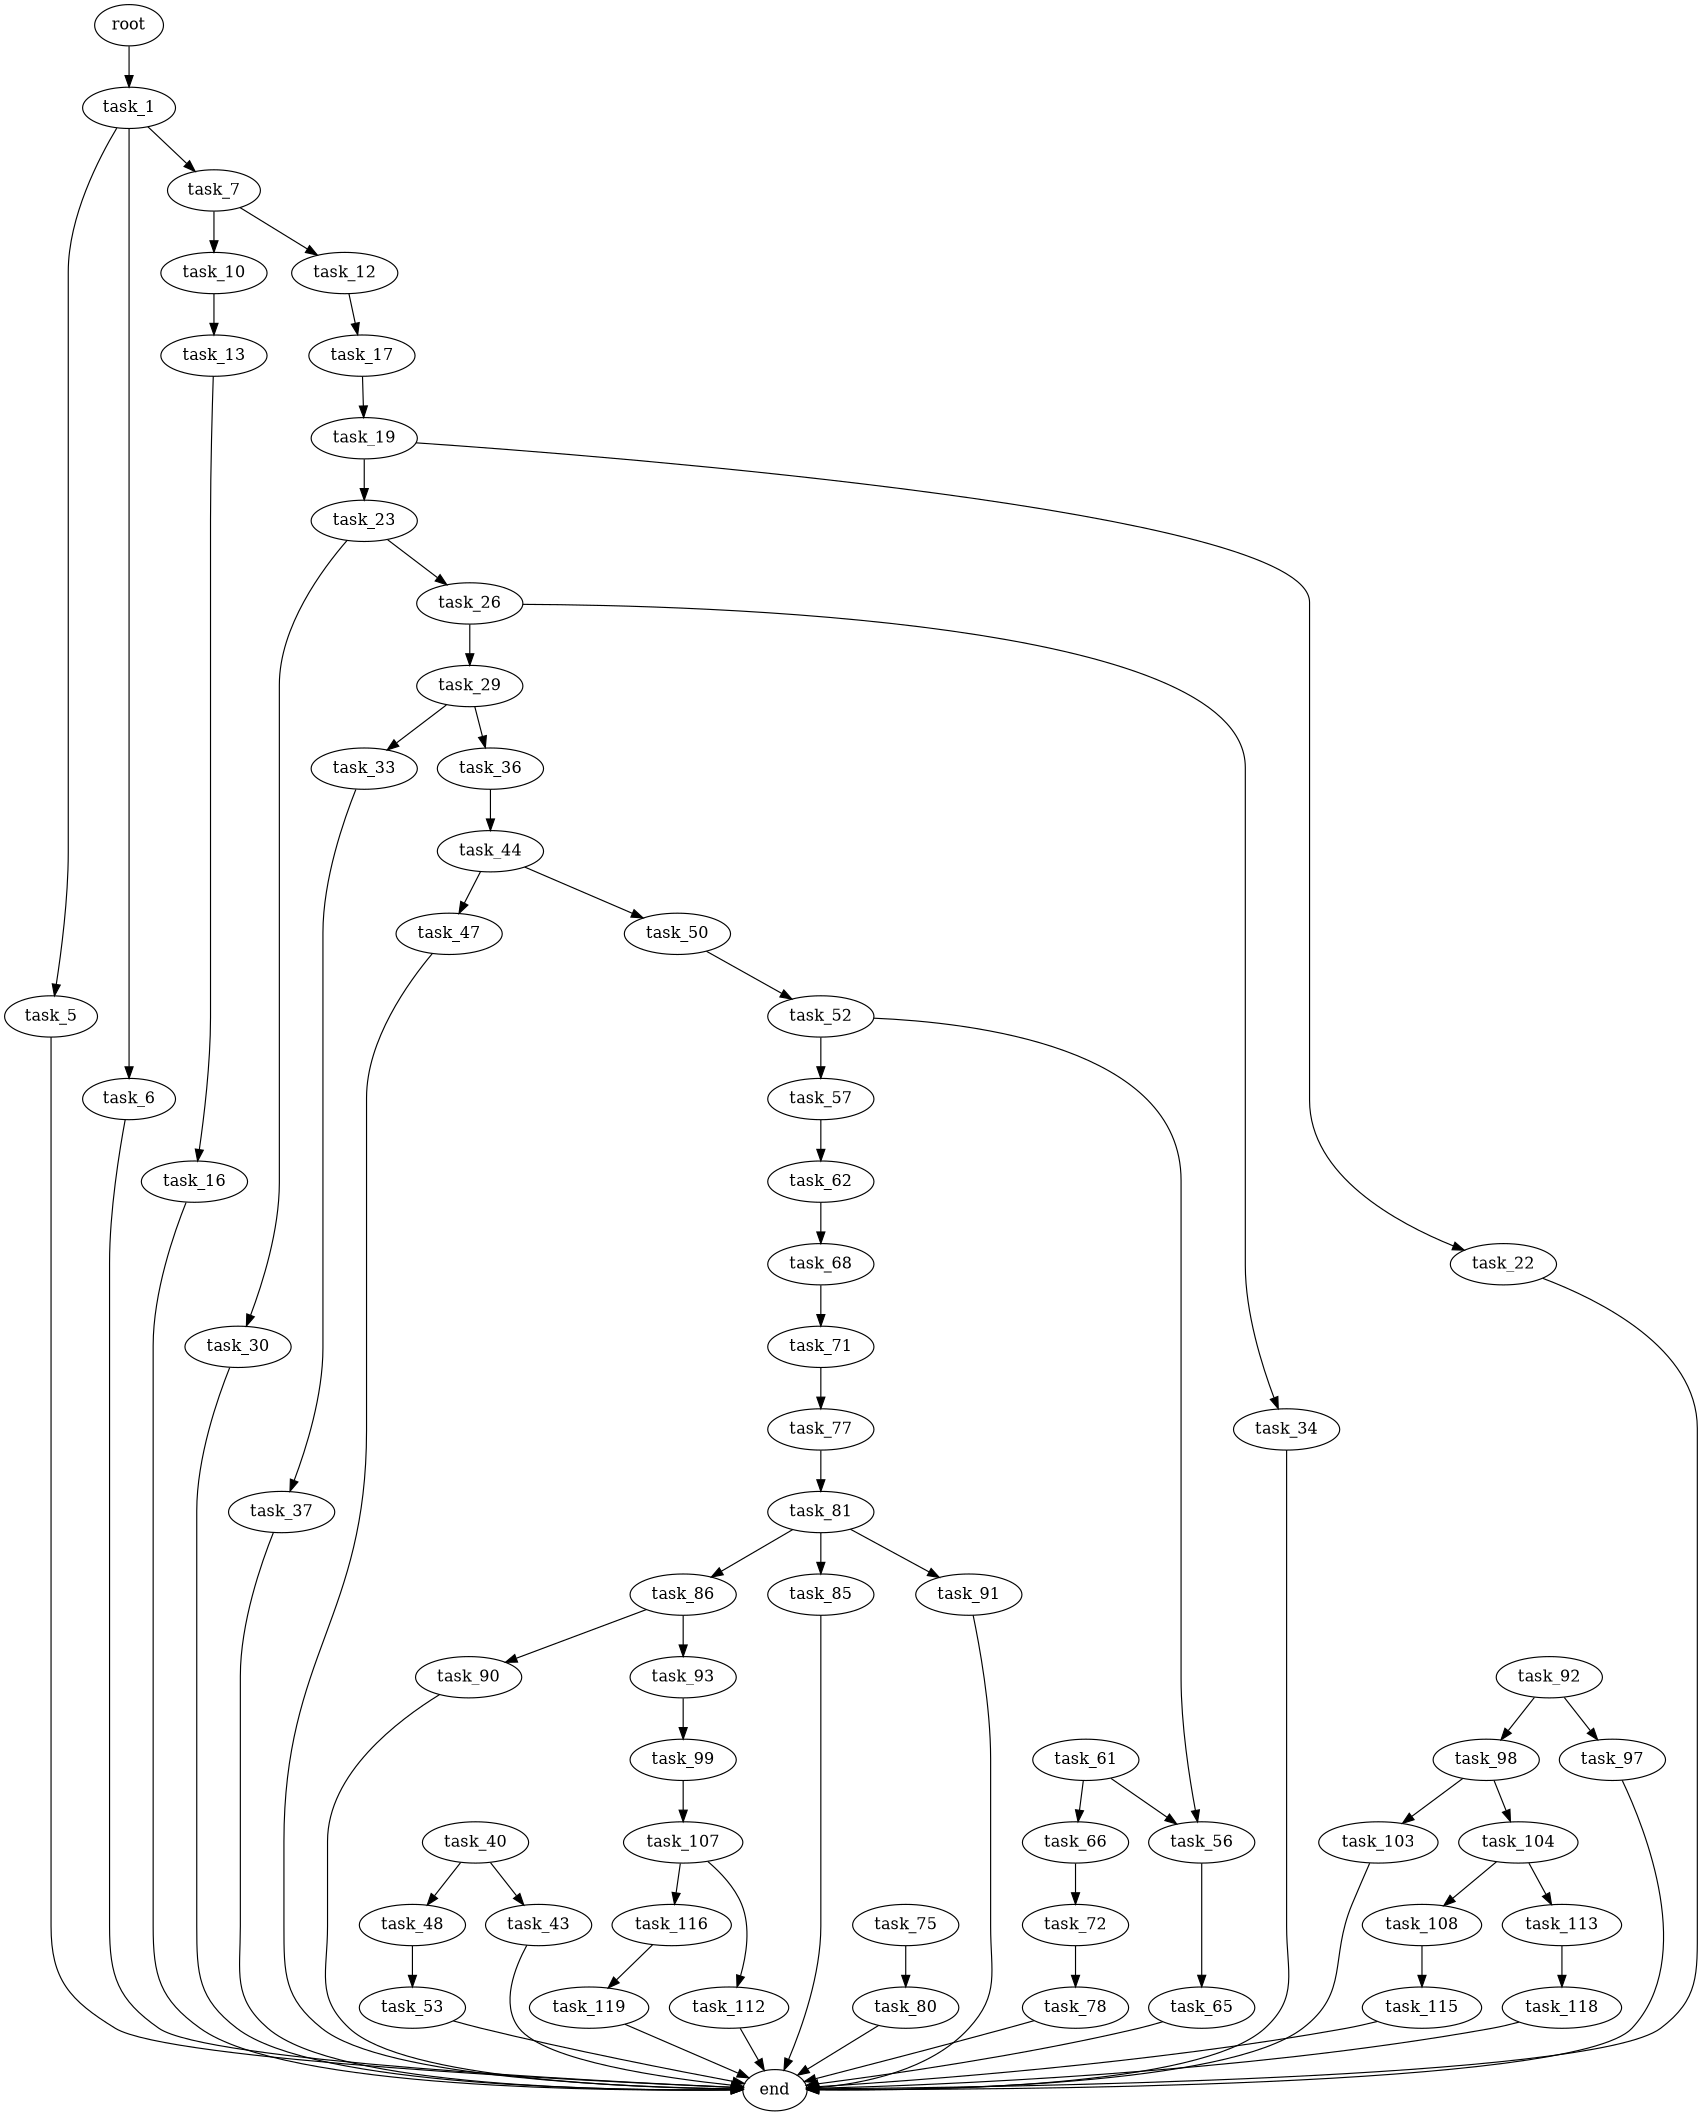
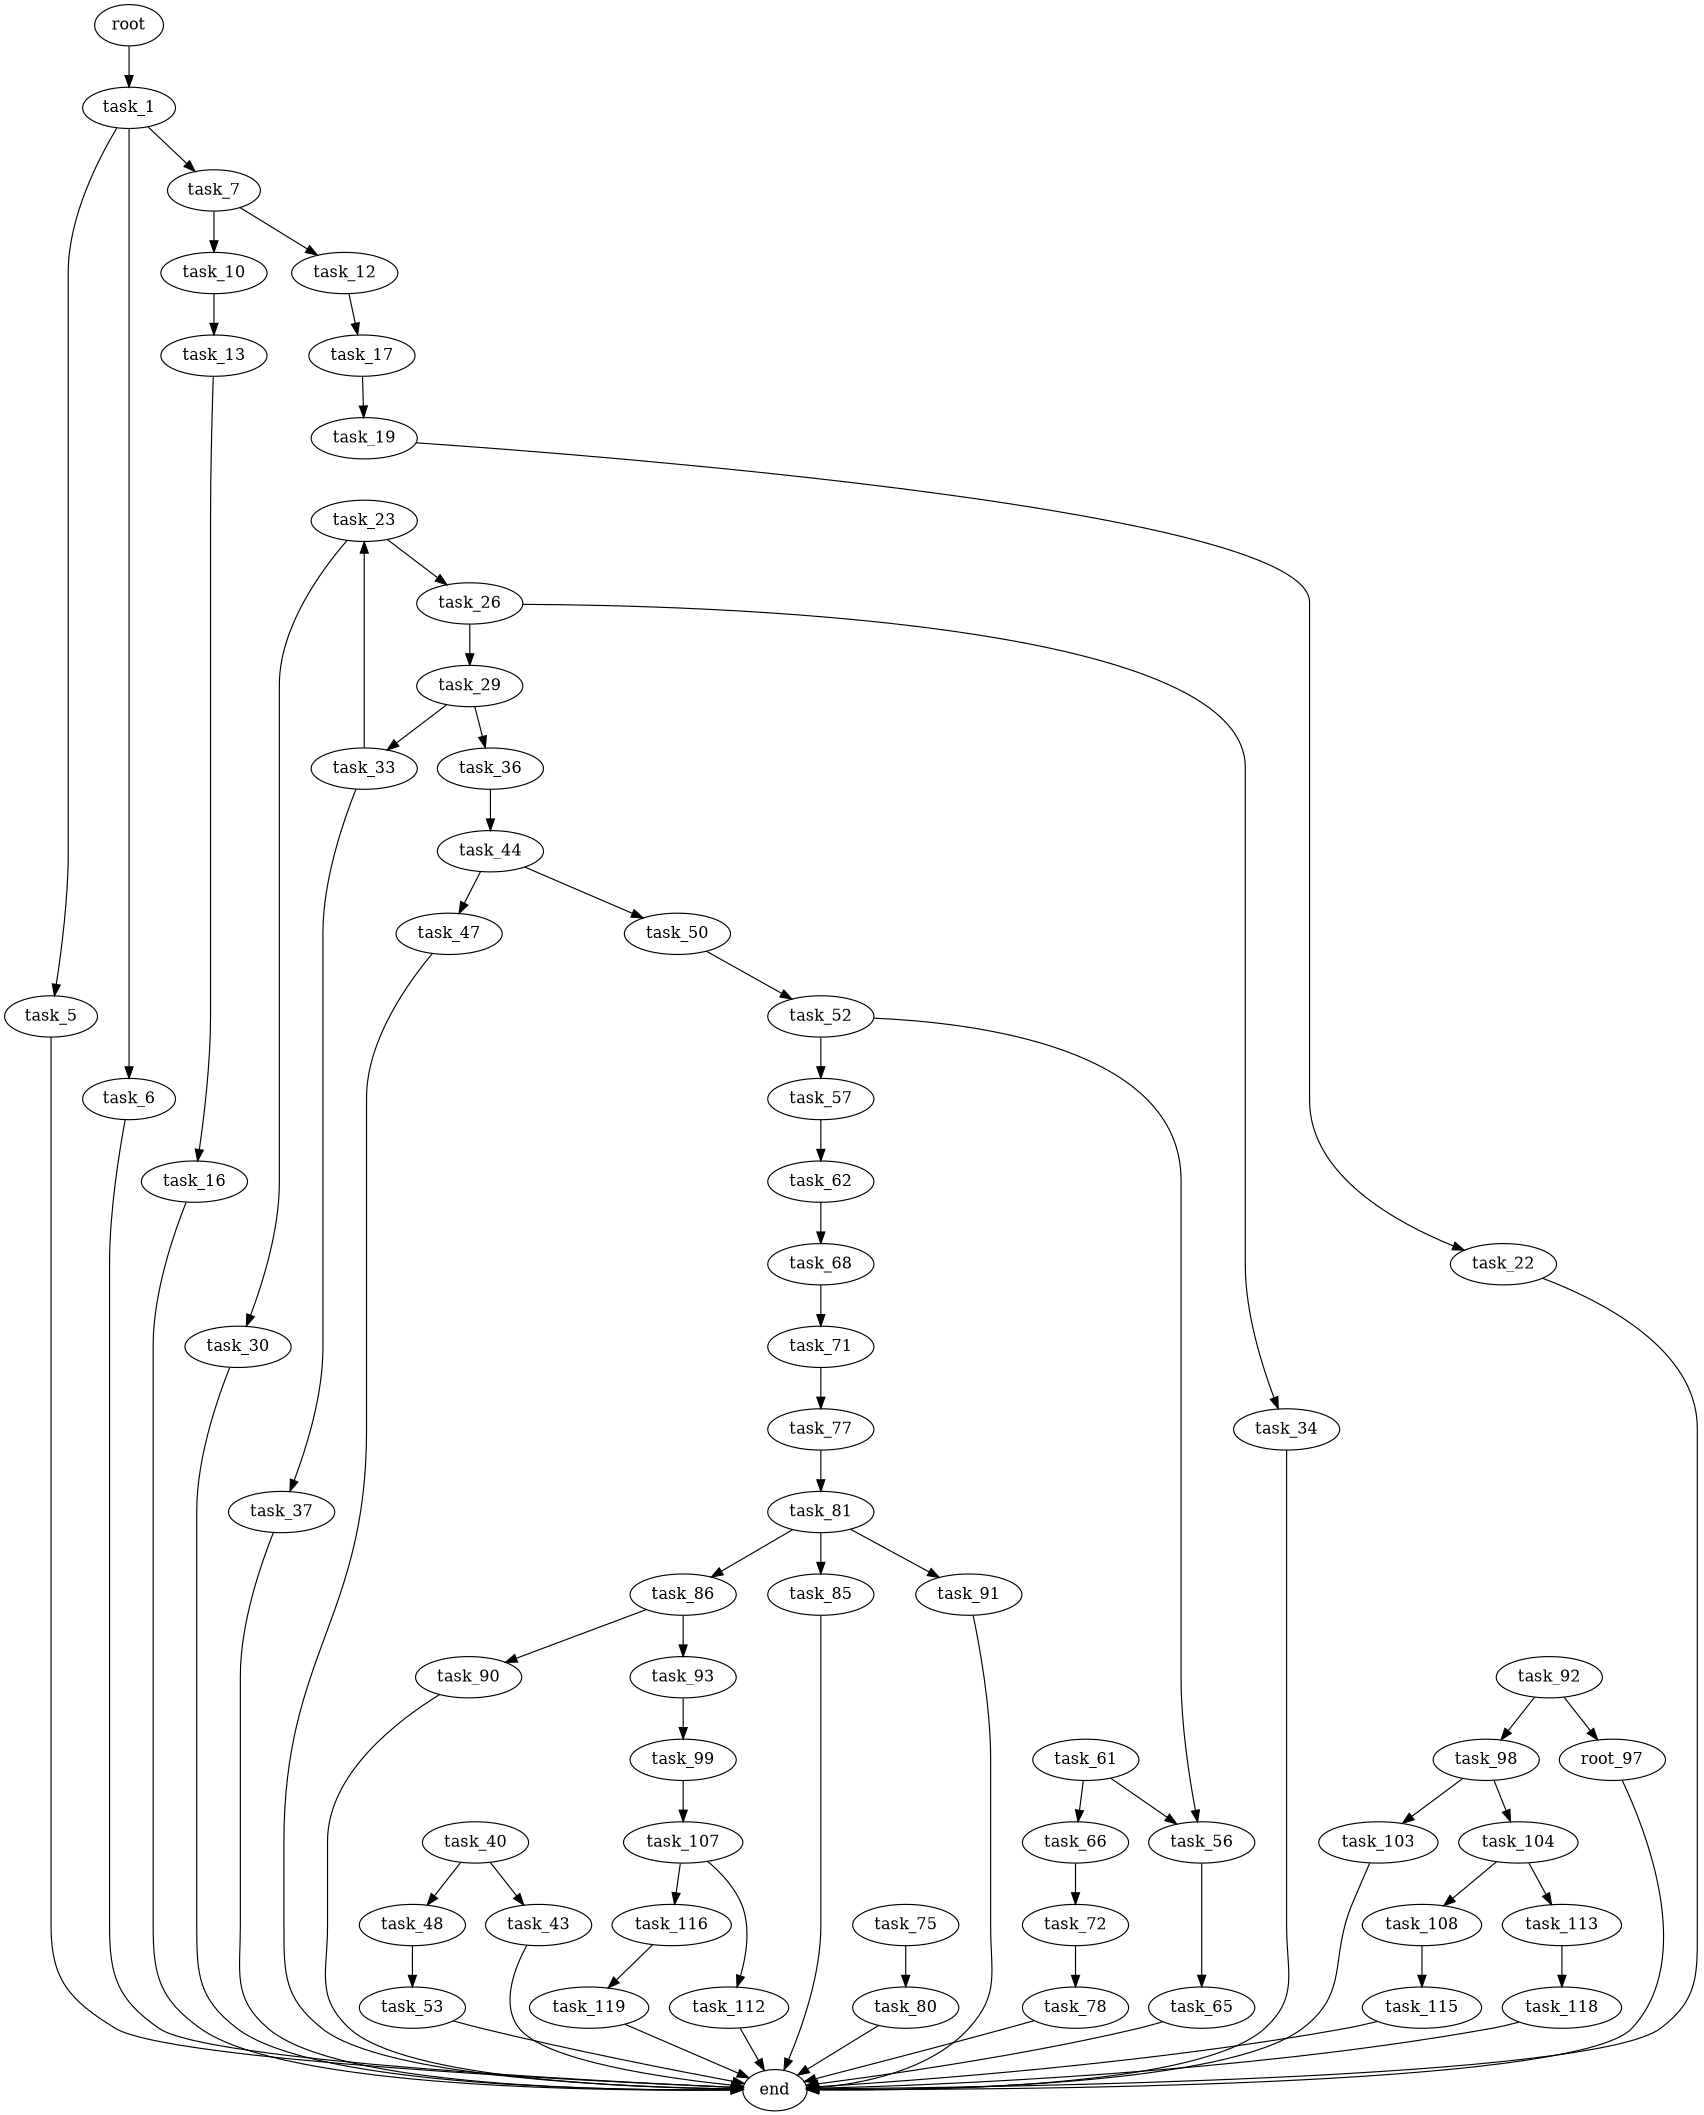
(364, 474) -> (364, 651)
(1612, 1760) -> (1612, 1760)
